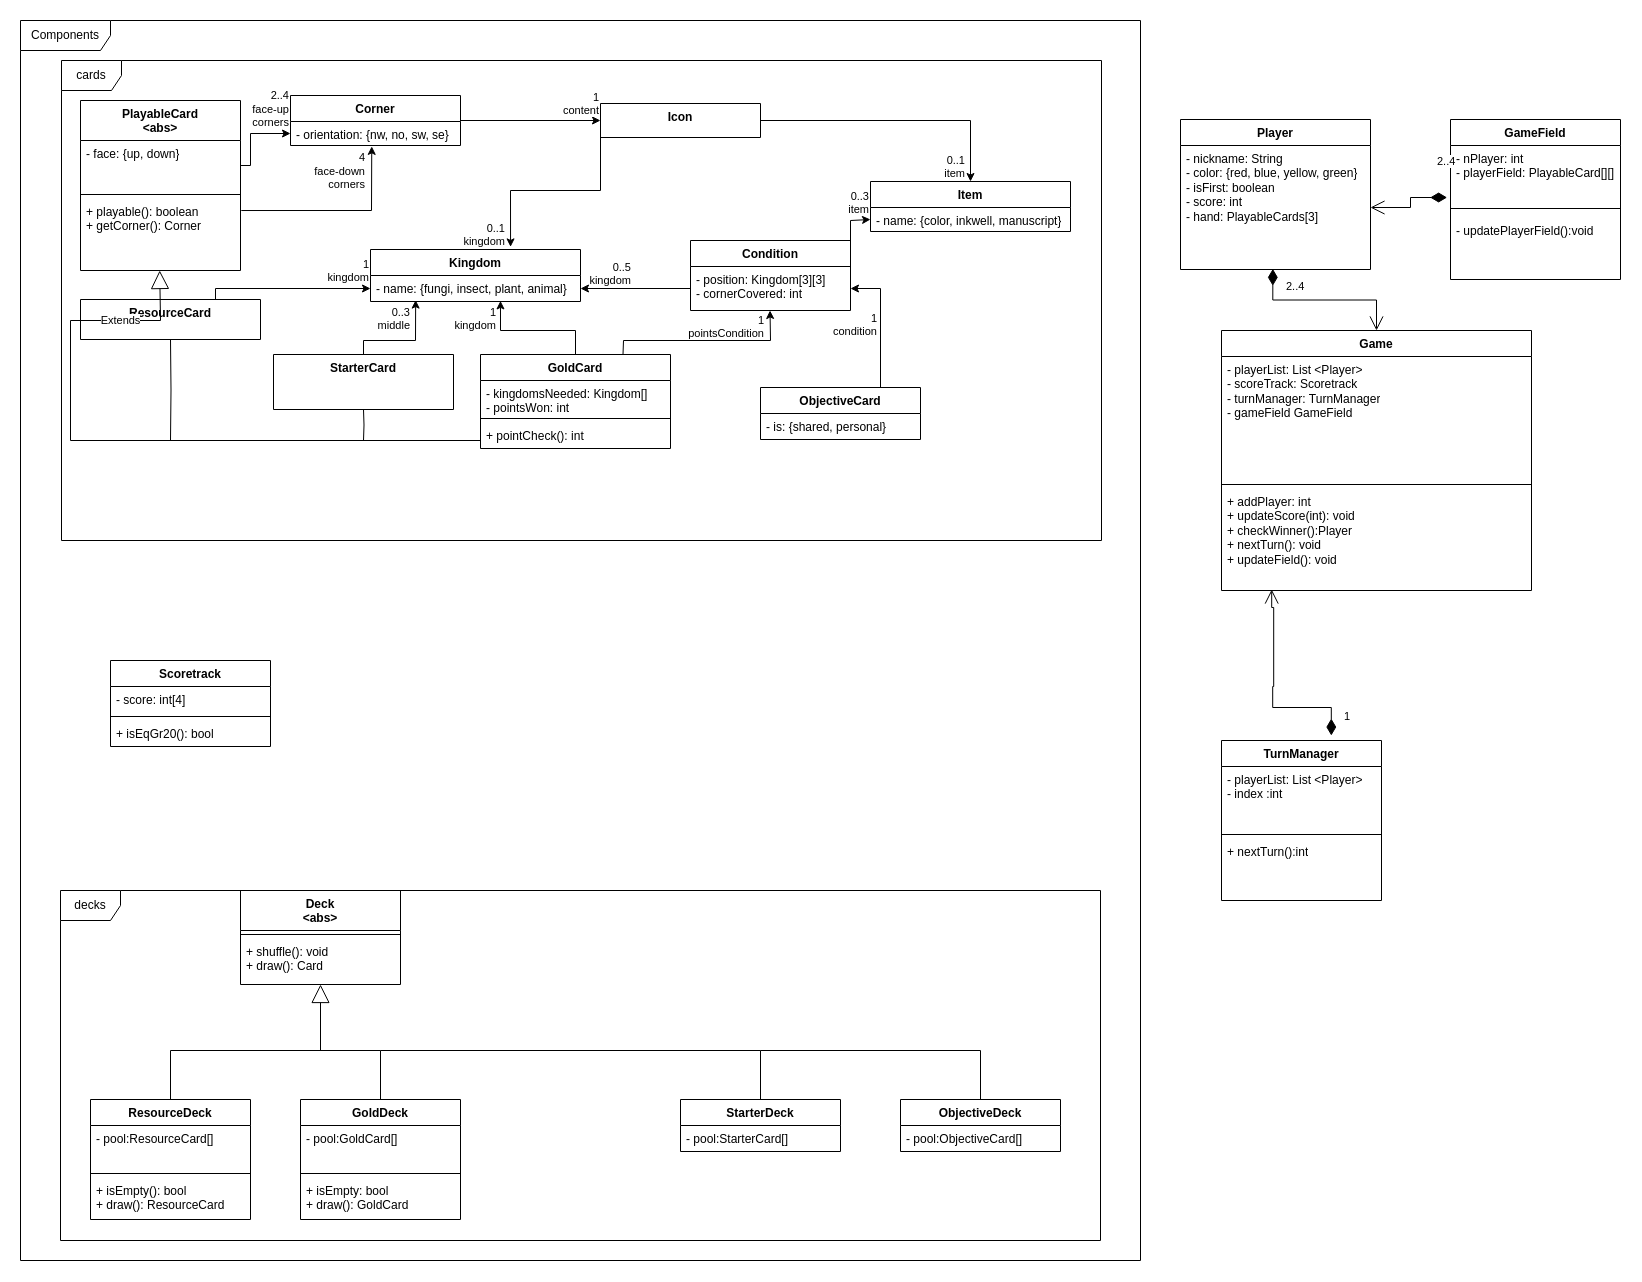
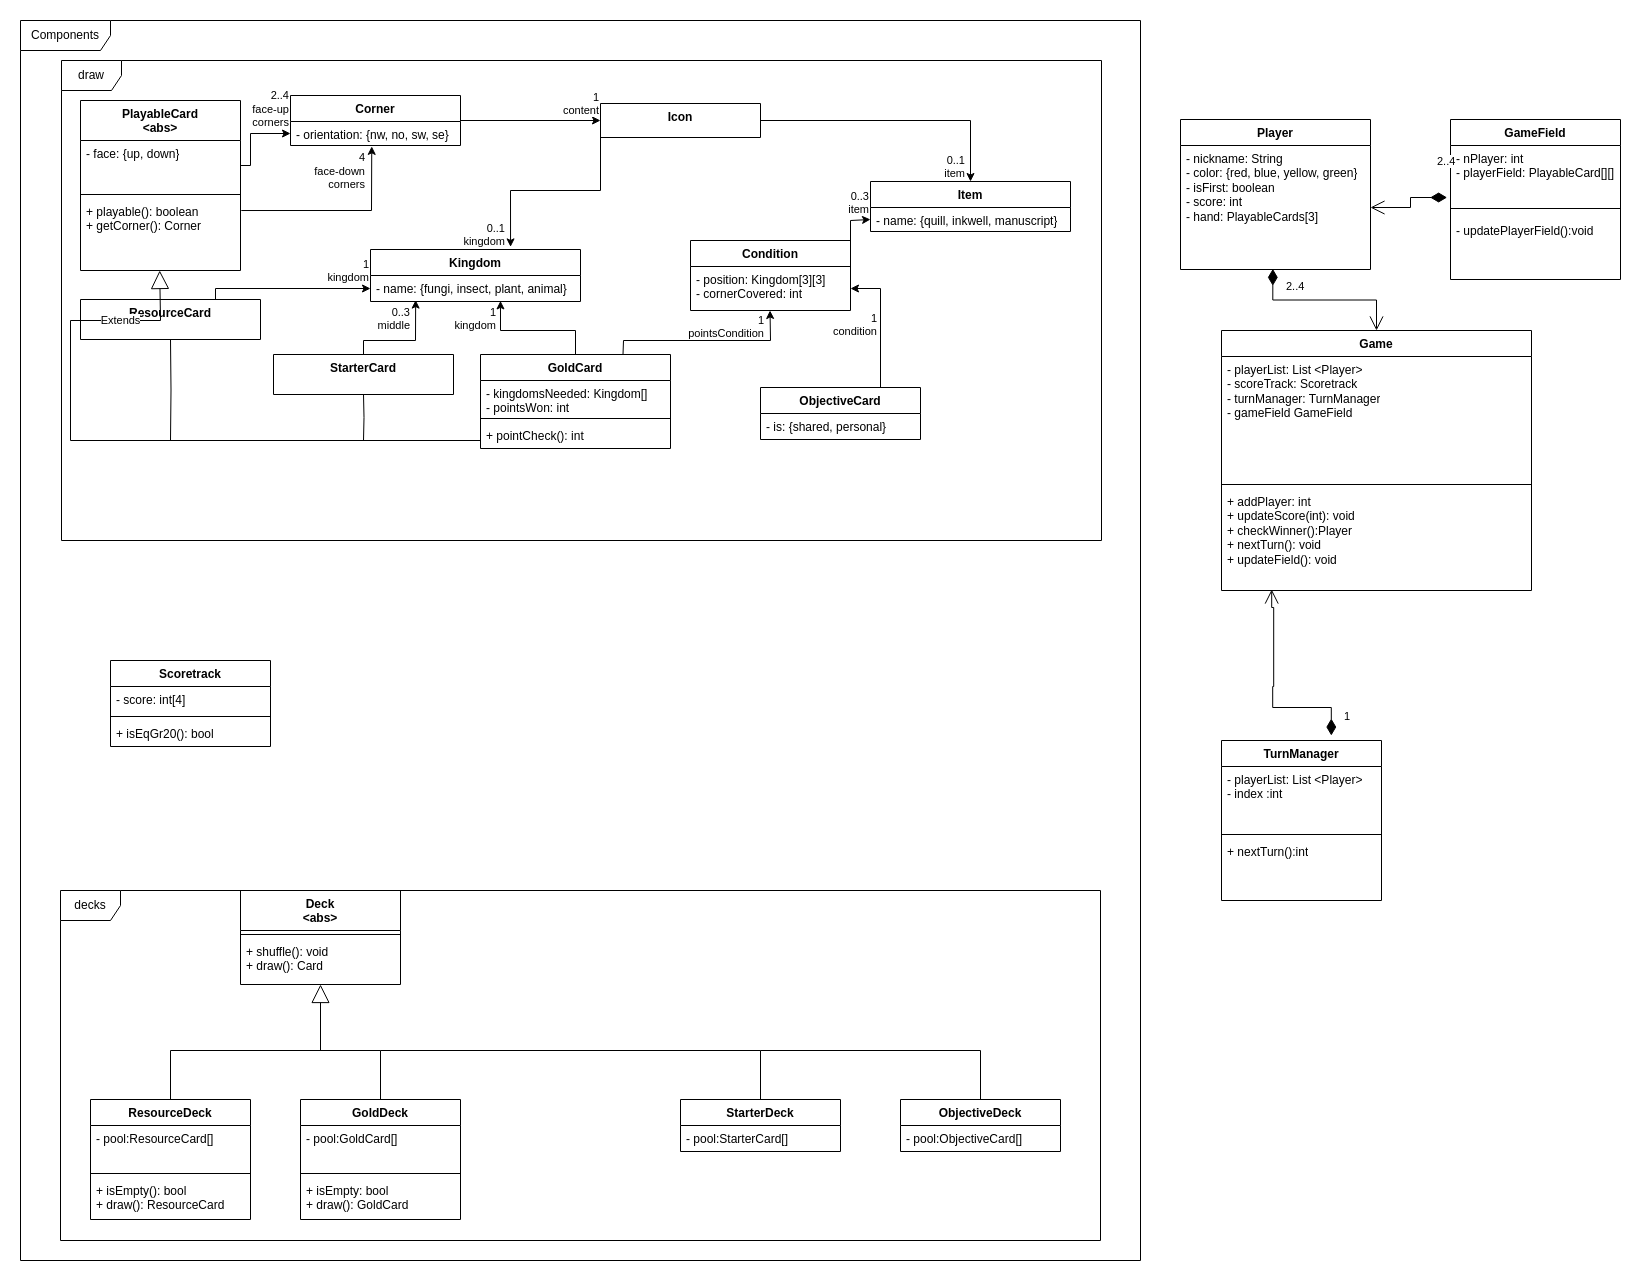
(92, 76) -> (92, 76)
(972, 229) -> (972, 229)
(638, 289) -> none
(364, 382) -> (364, 375)
